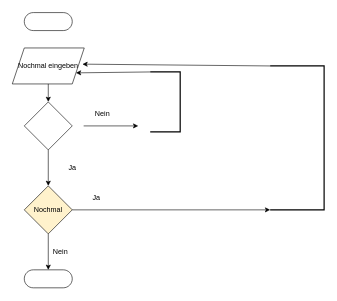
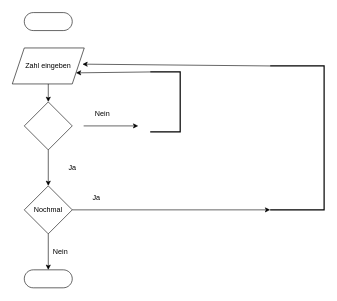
(48, 66) -> (48, 66)
(48, 210) -> (48, 210)
